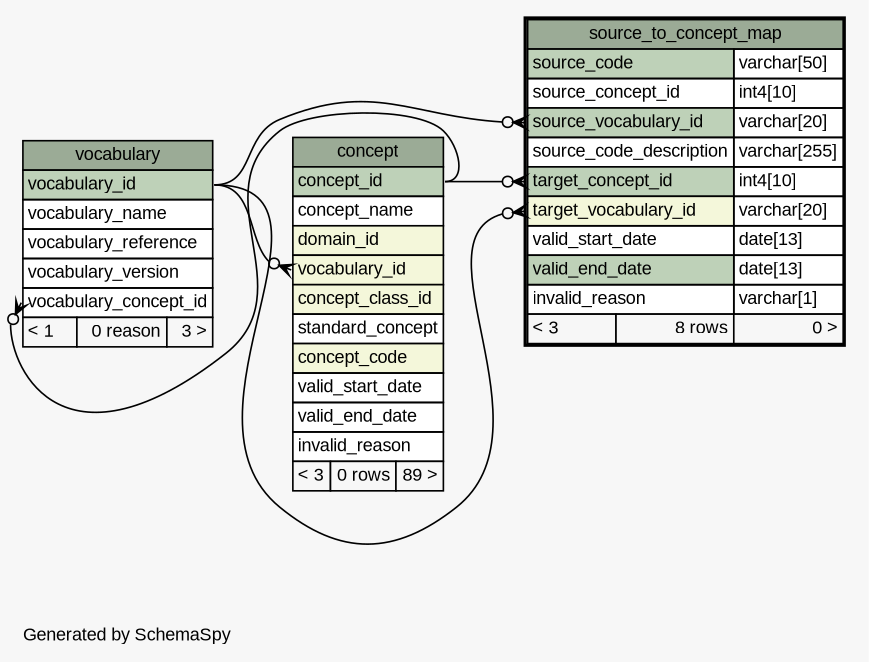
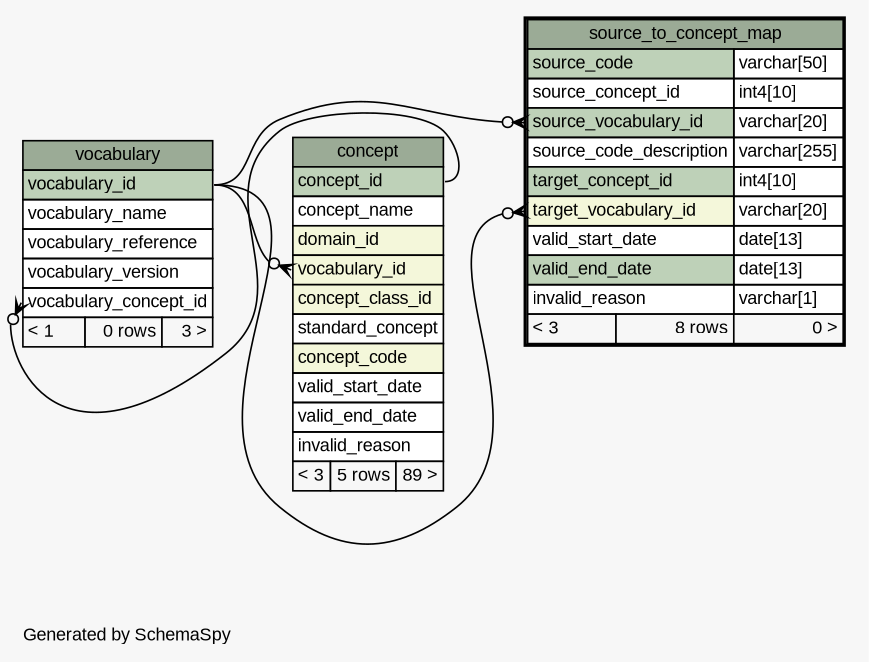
(474, 182) -> none
(127, 331) -> (130, 331)
(364, 475) -> (364, 475)
